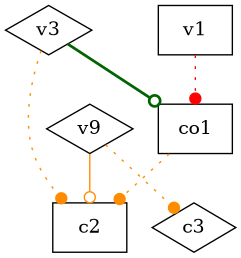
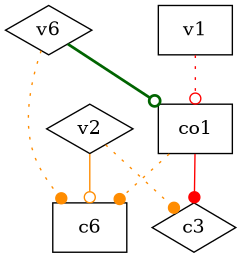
(49, 30) -> (49, 30)
(195, 74) -> (195, 74)
(90, 129) -> (90, 129)
none -> (195, 173)
(90, 228) -> (90, 228)
